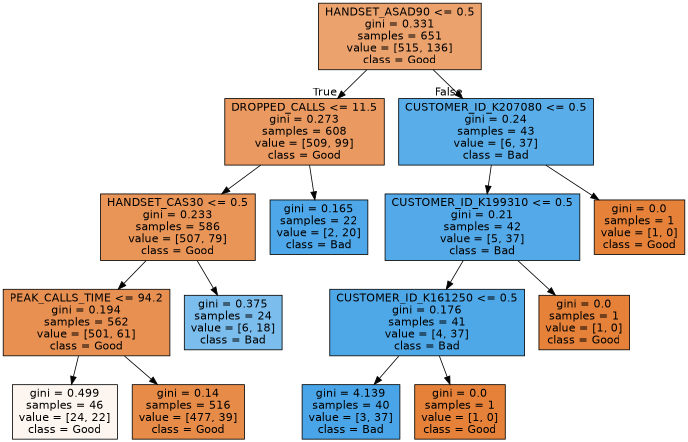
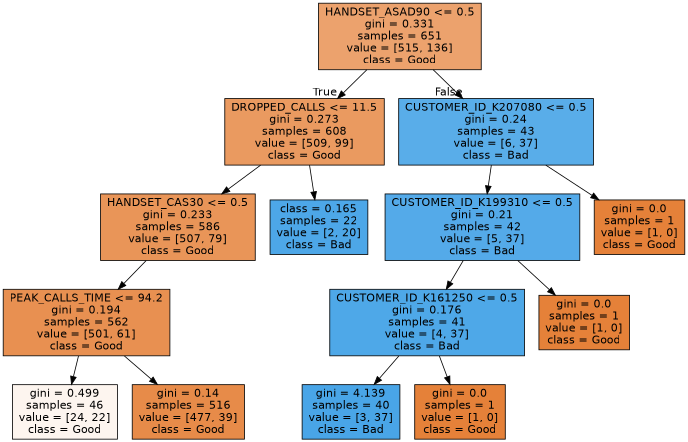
(319, 227) -> (319, 227)
(233, 323) -> none
